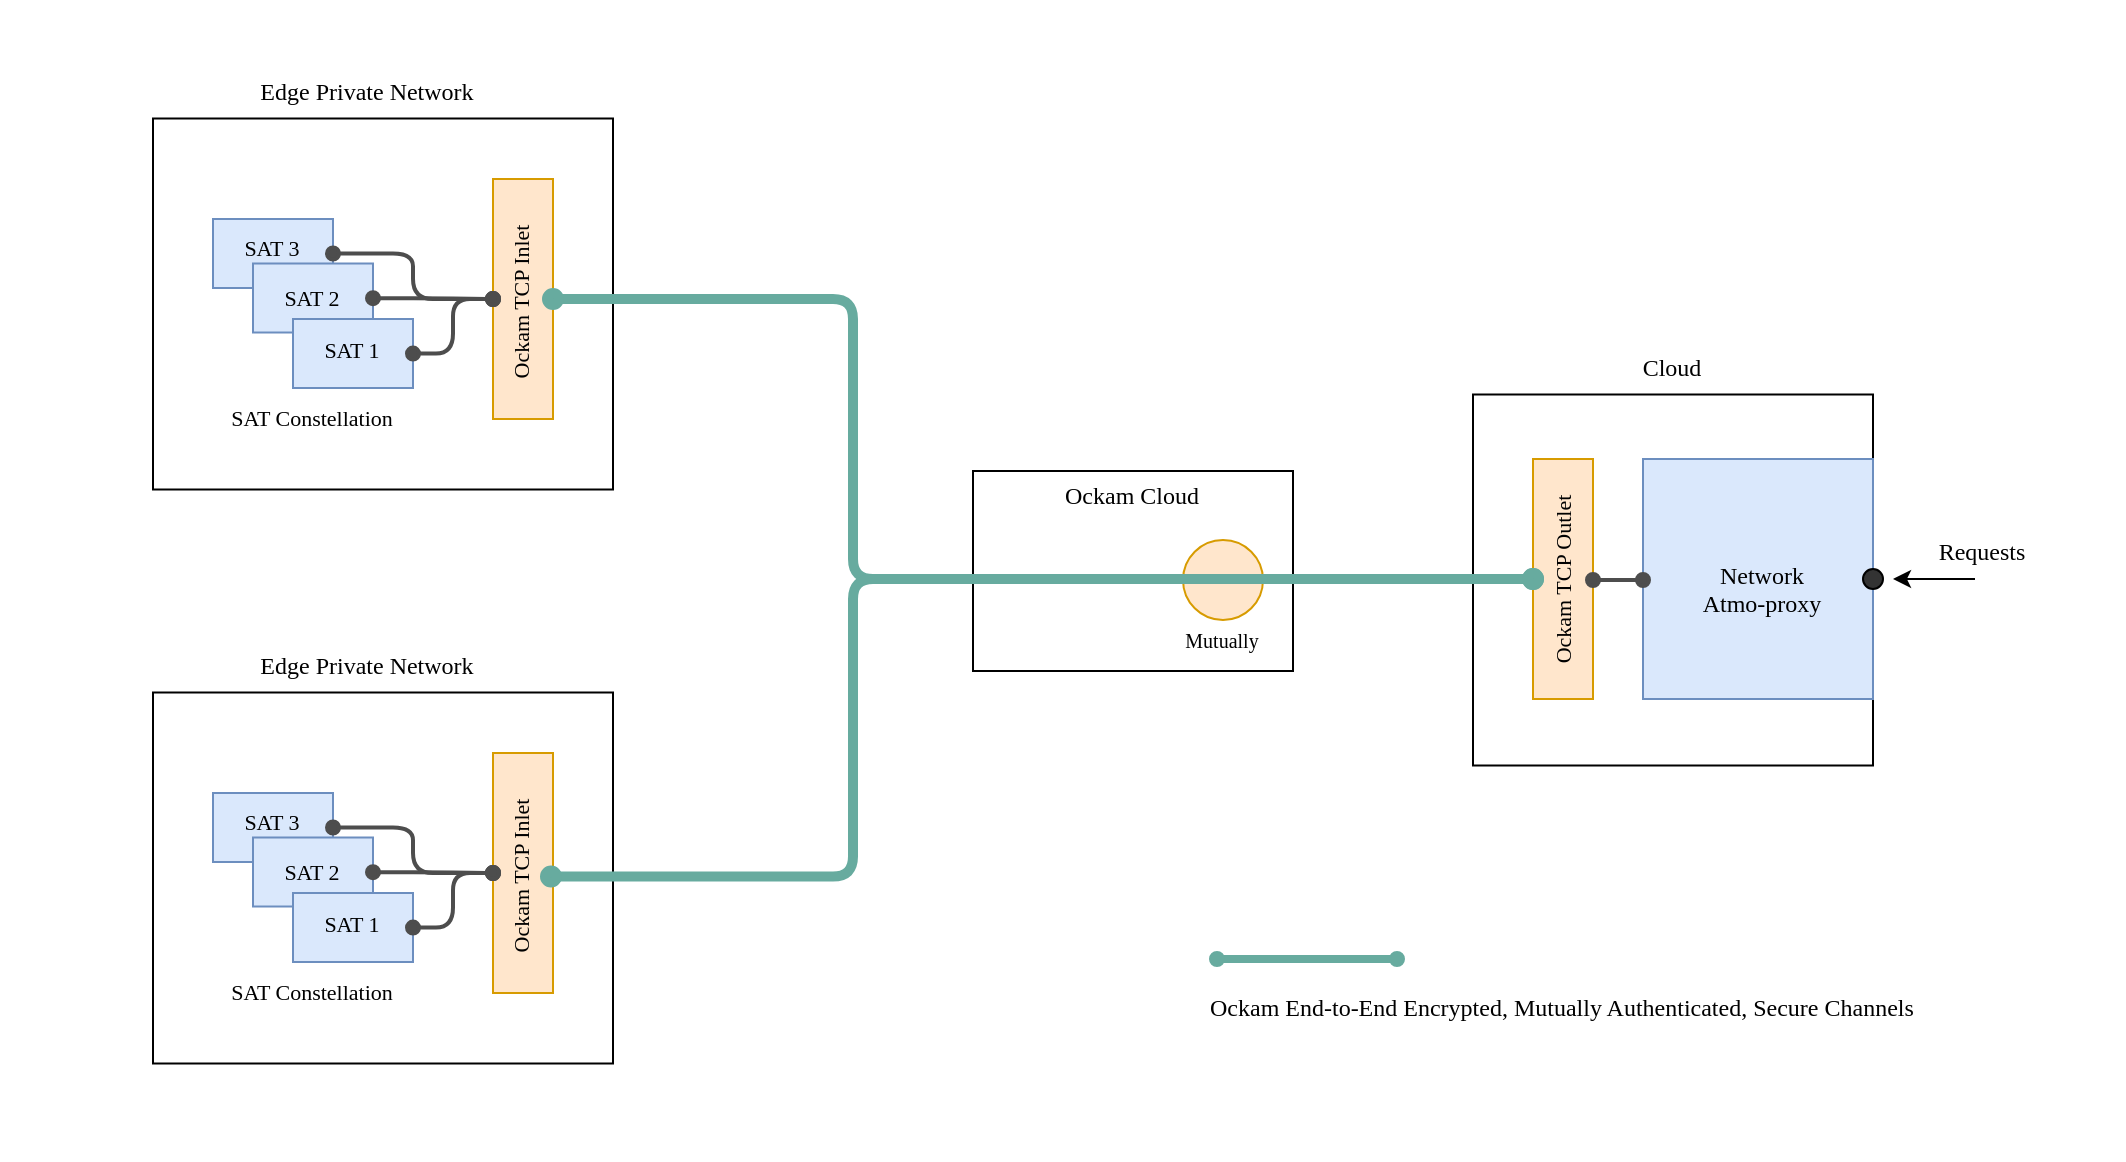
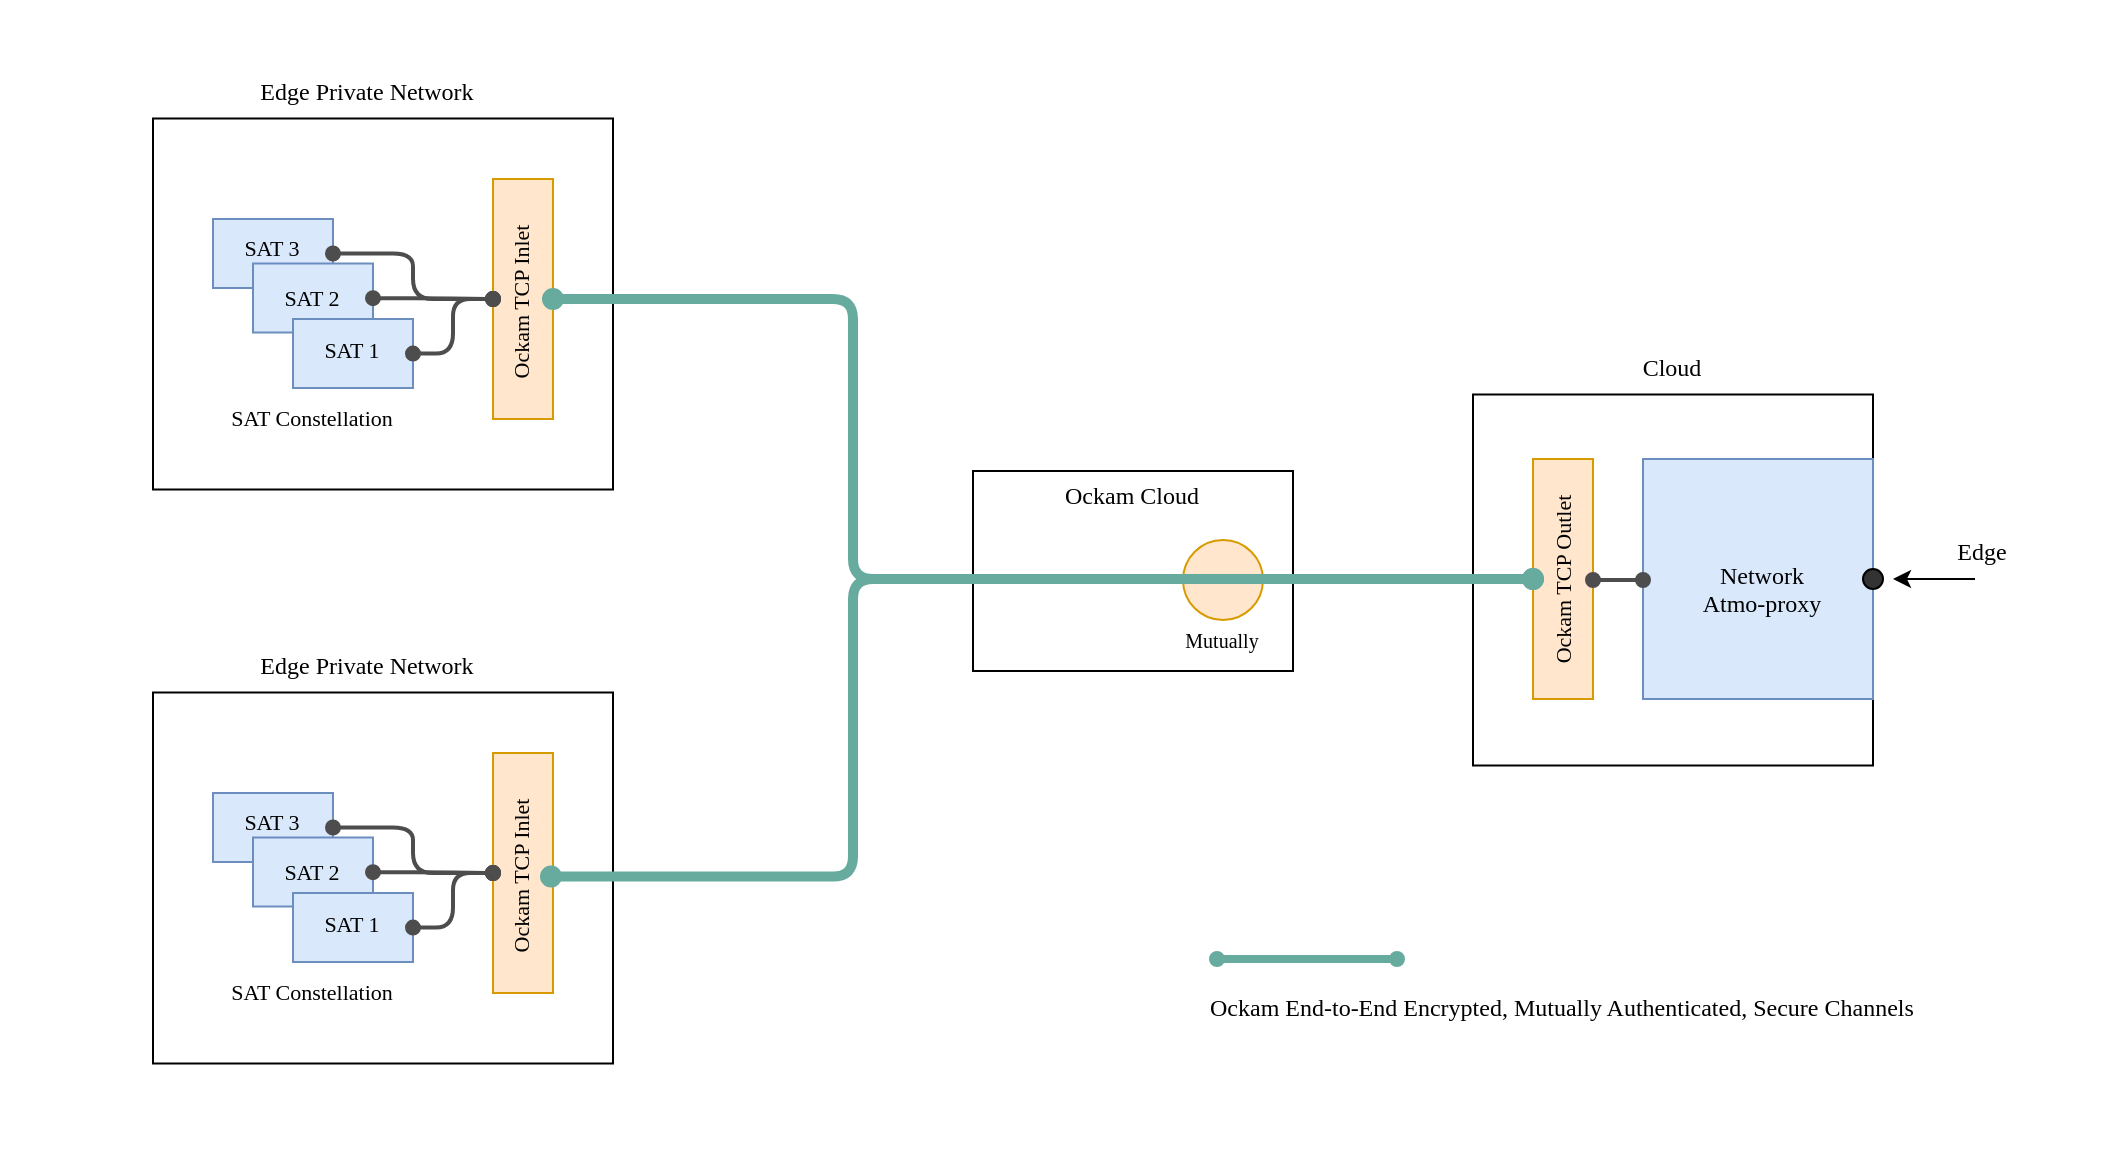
(1983, 549) -> (1983, 549)
